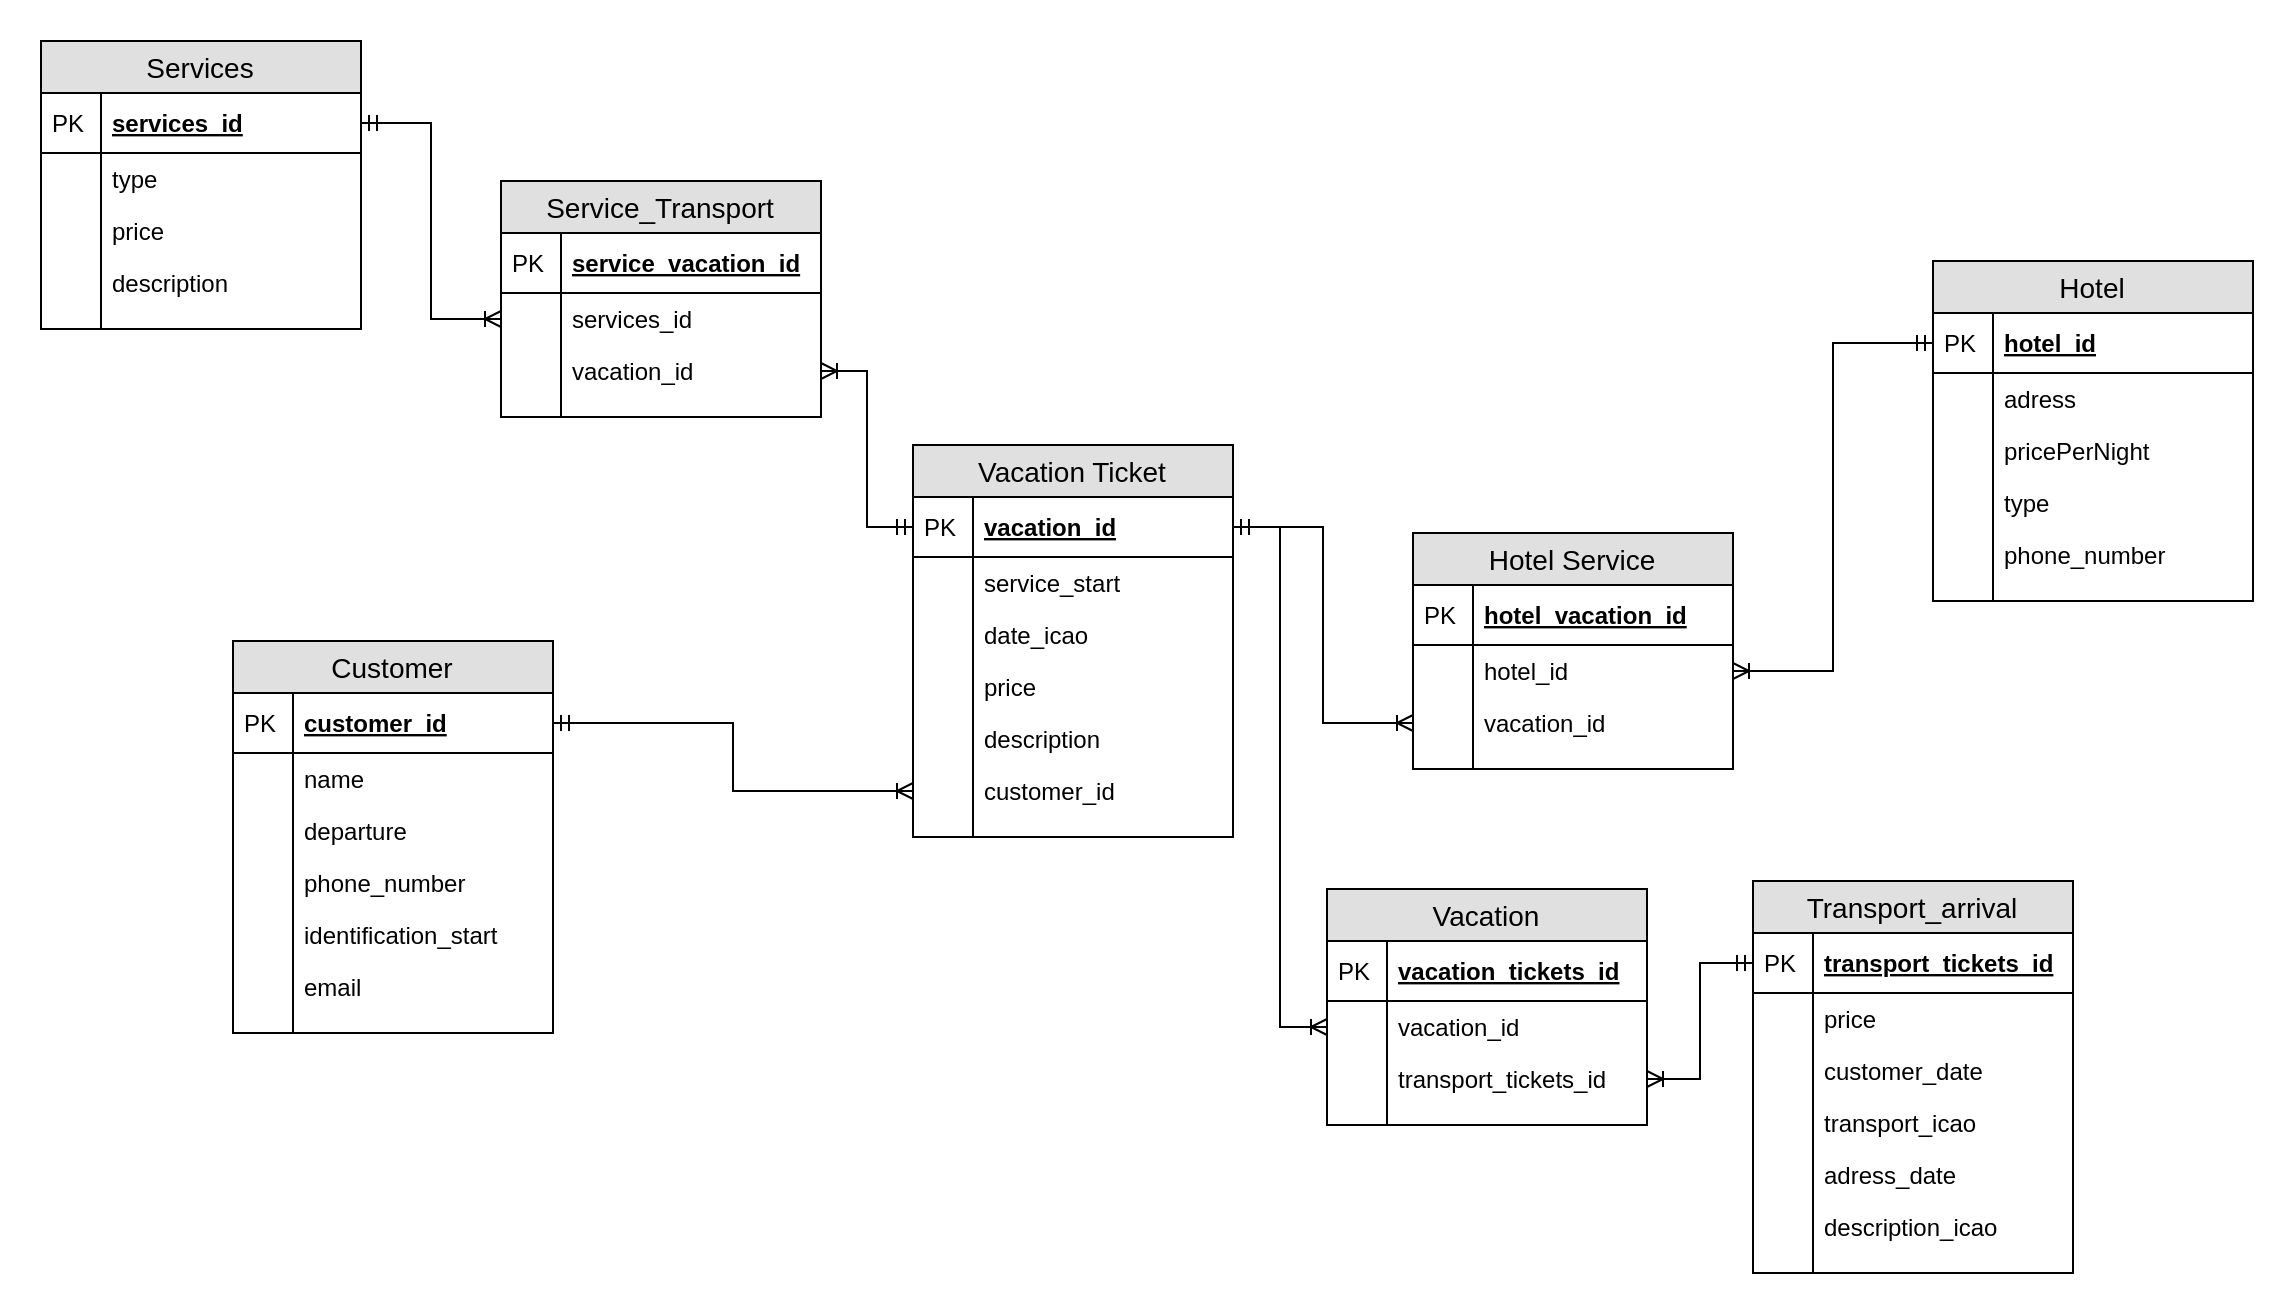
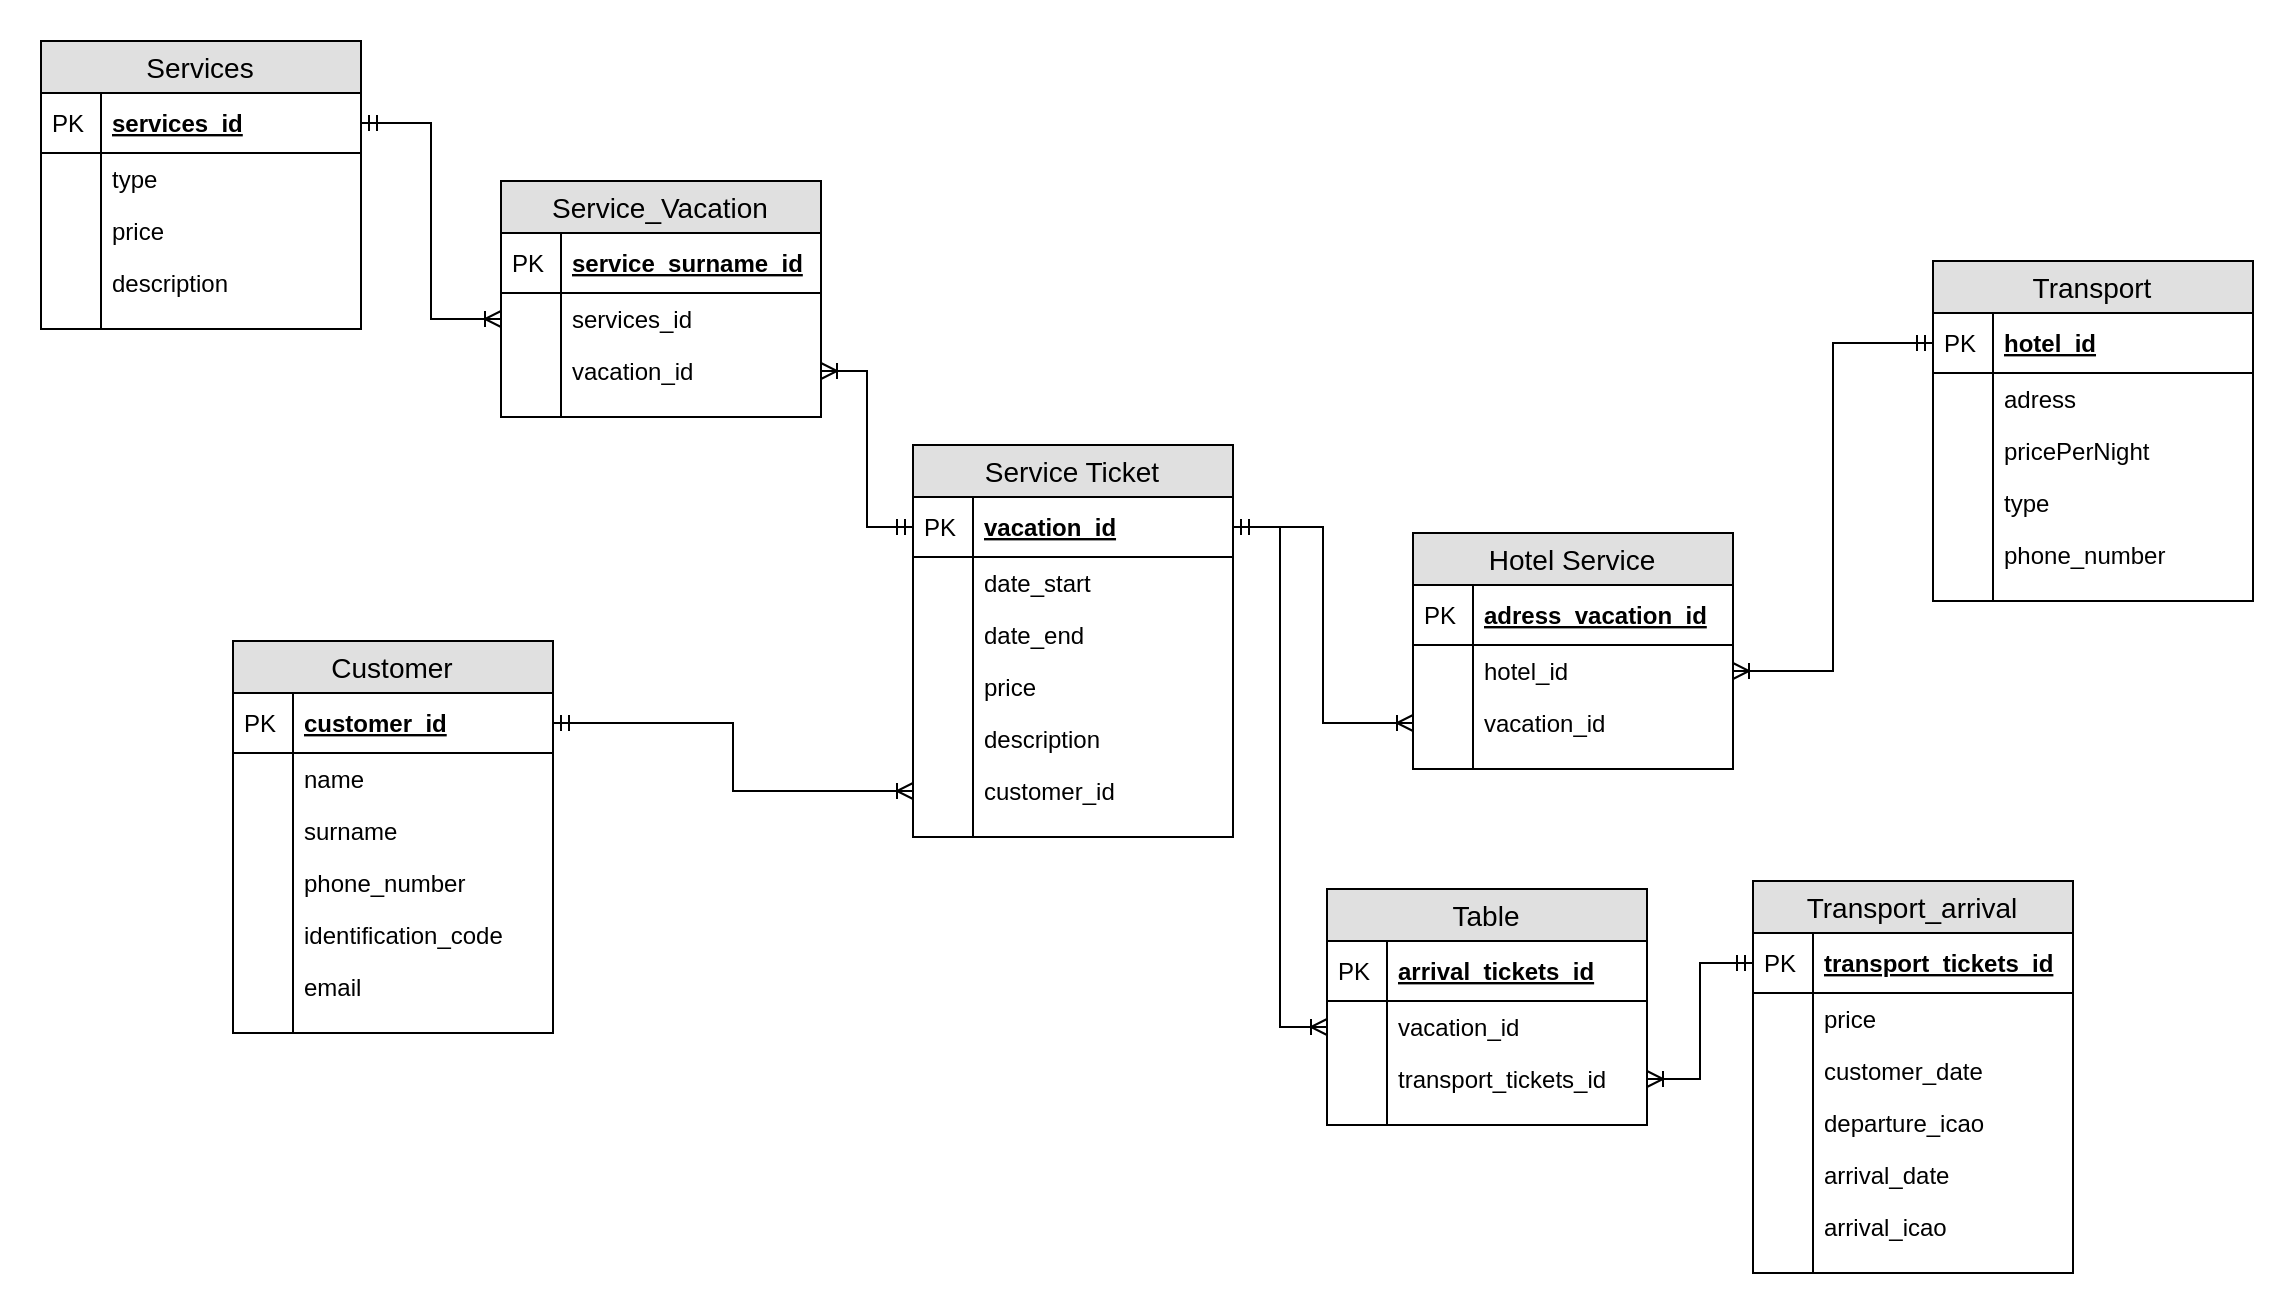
(660, 209) -> (660, 209)
(690, 264) -> (687, 264)
(2092, 289) -> (2092, 289)
(1072, 473) -> (1072, 473)
(1068, 584) -> (1051, 584)
(1589, 616) -> (1599, 616)
(1041, 636) -> (1038, 636)
(364, 832) -> (351, 832)
(1486, 917) -> (1486, 917)
(426, 936) -> (419, 936)
(1516, 972) -> (1506, 972)
(1915, 1124) -> (1915, 1124)
(1898, 1176) -> (1898, 1176)
(1922, 1228) -> (1895, 1228)
